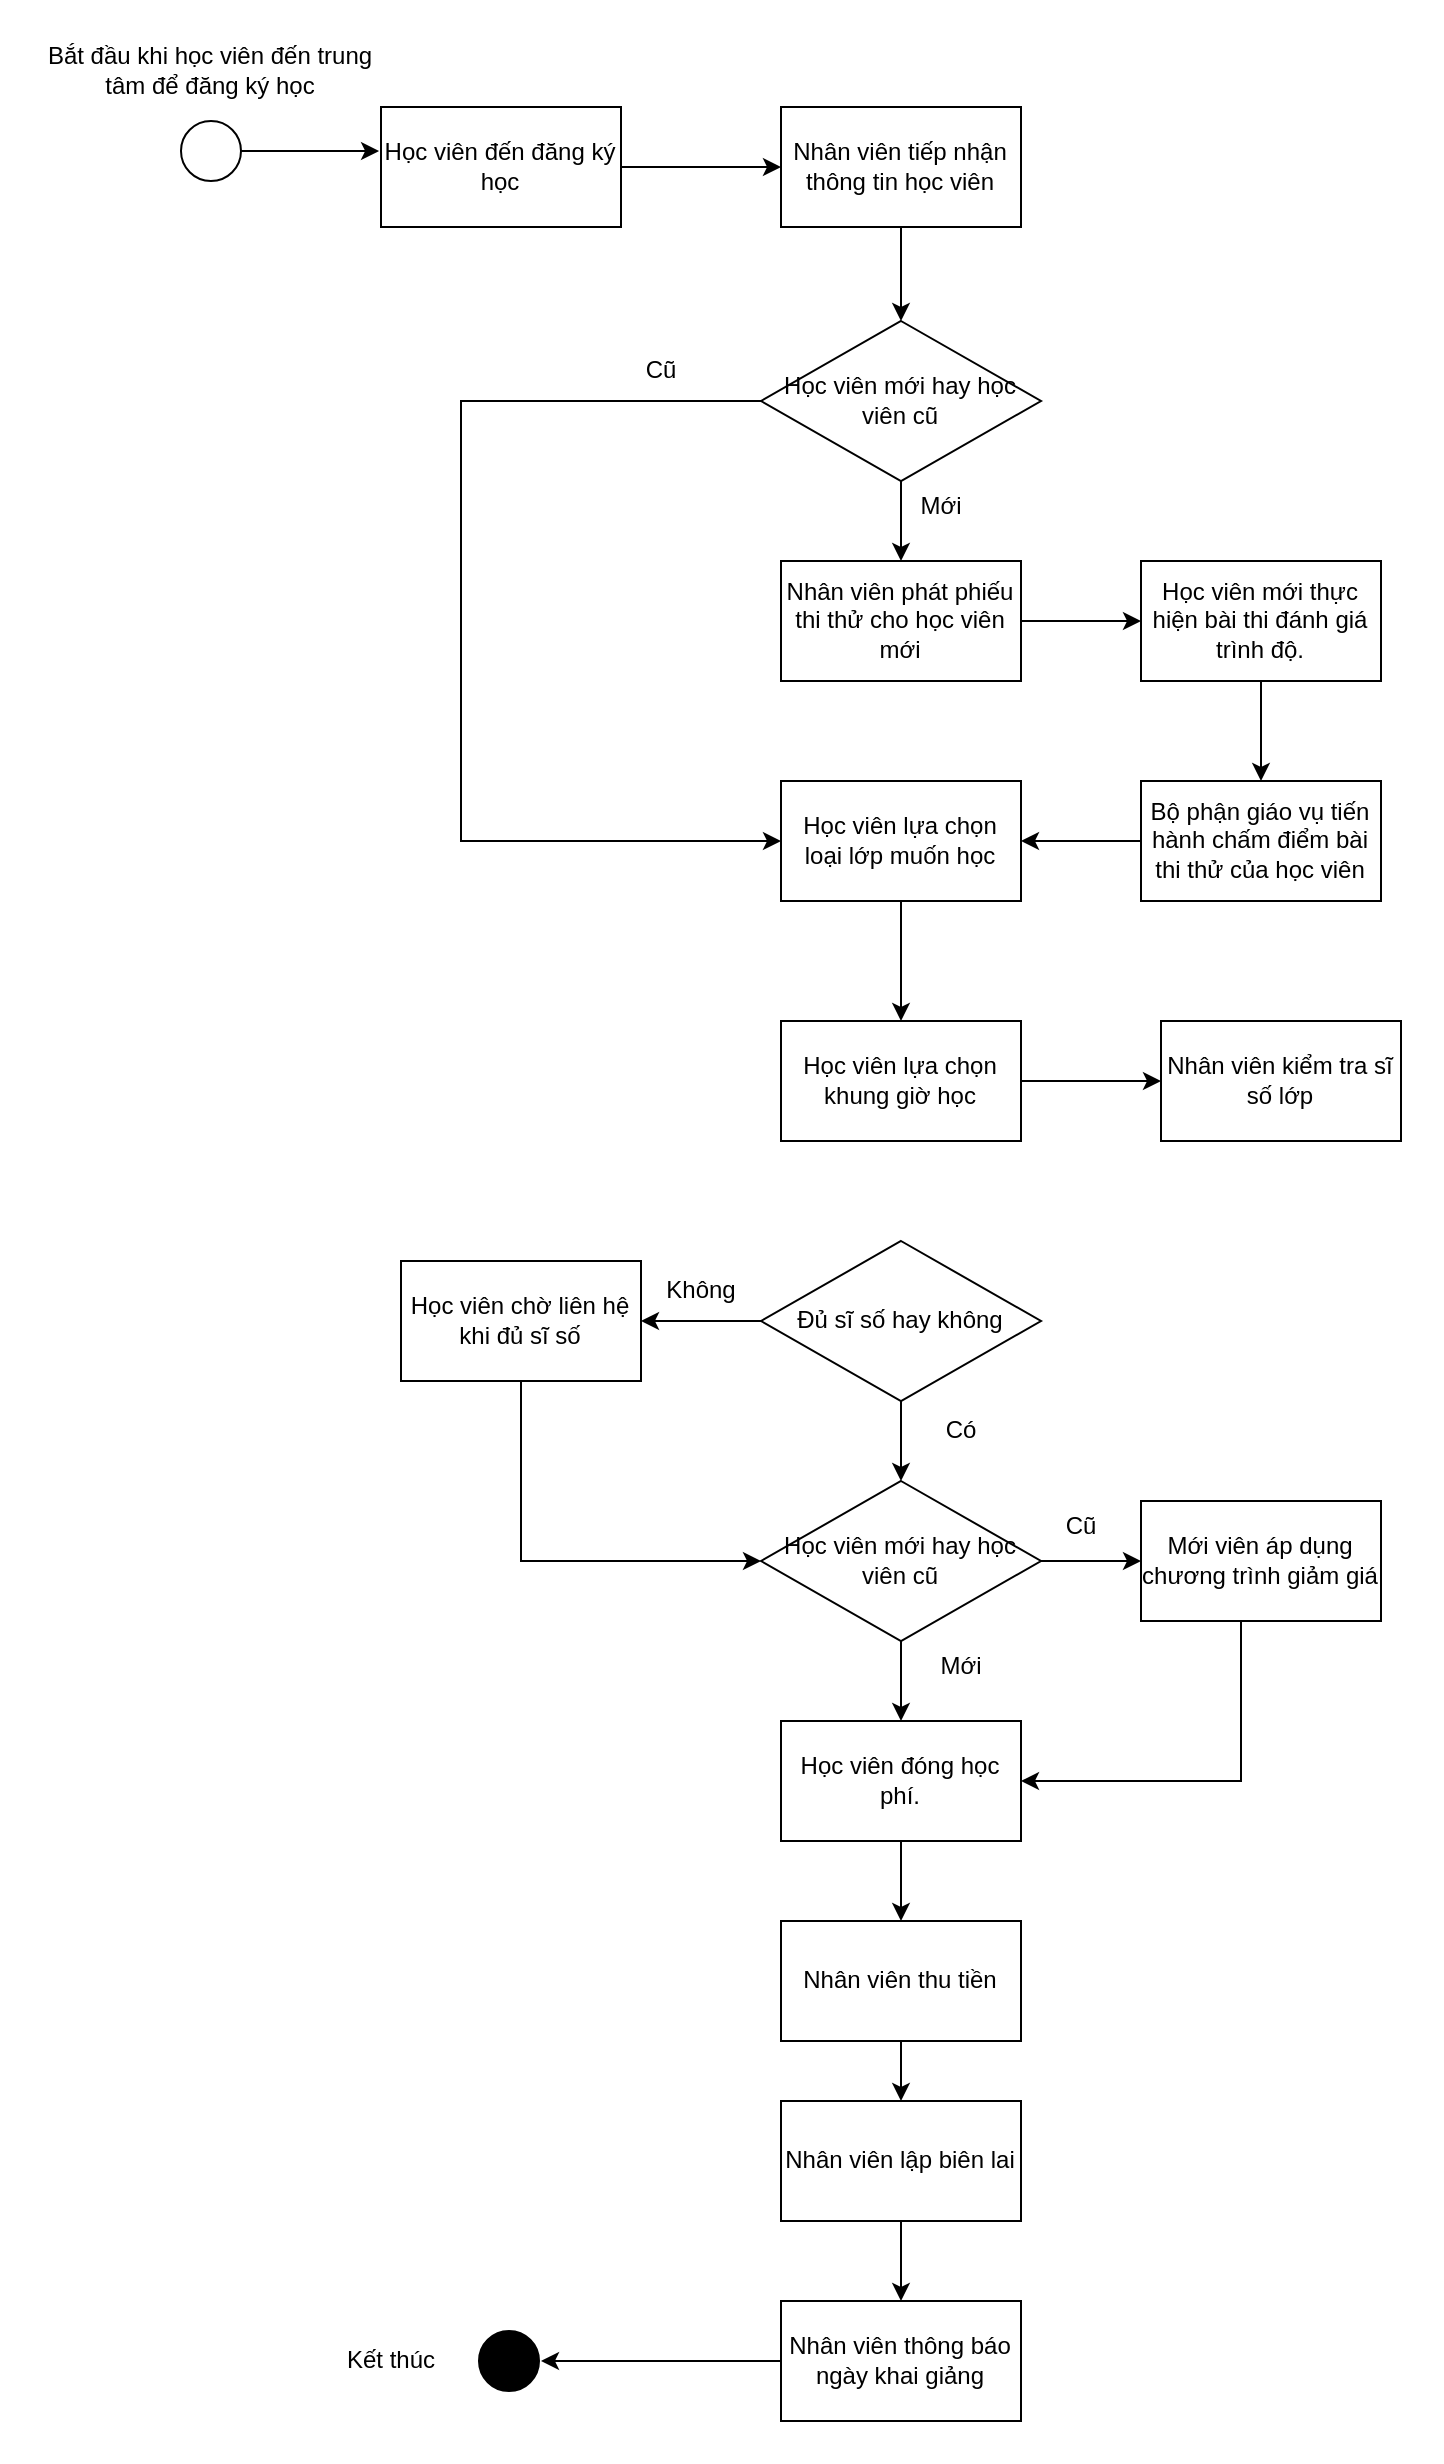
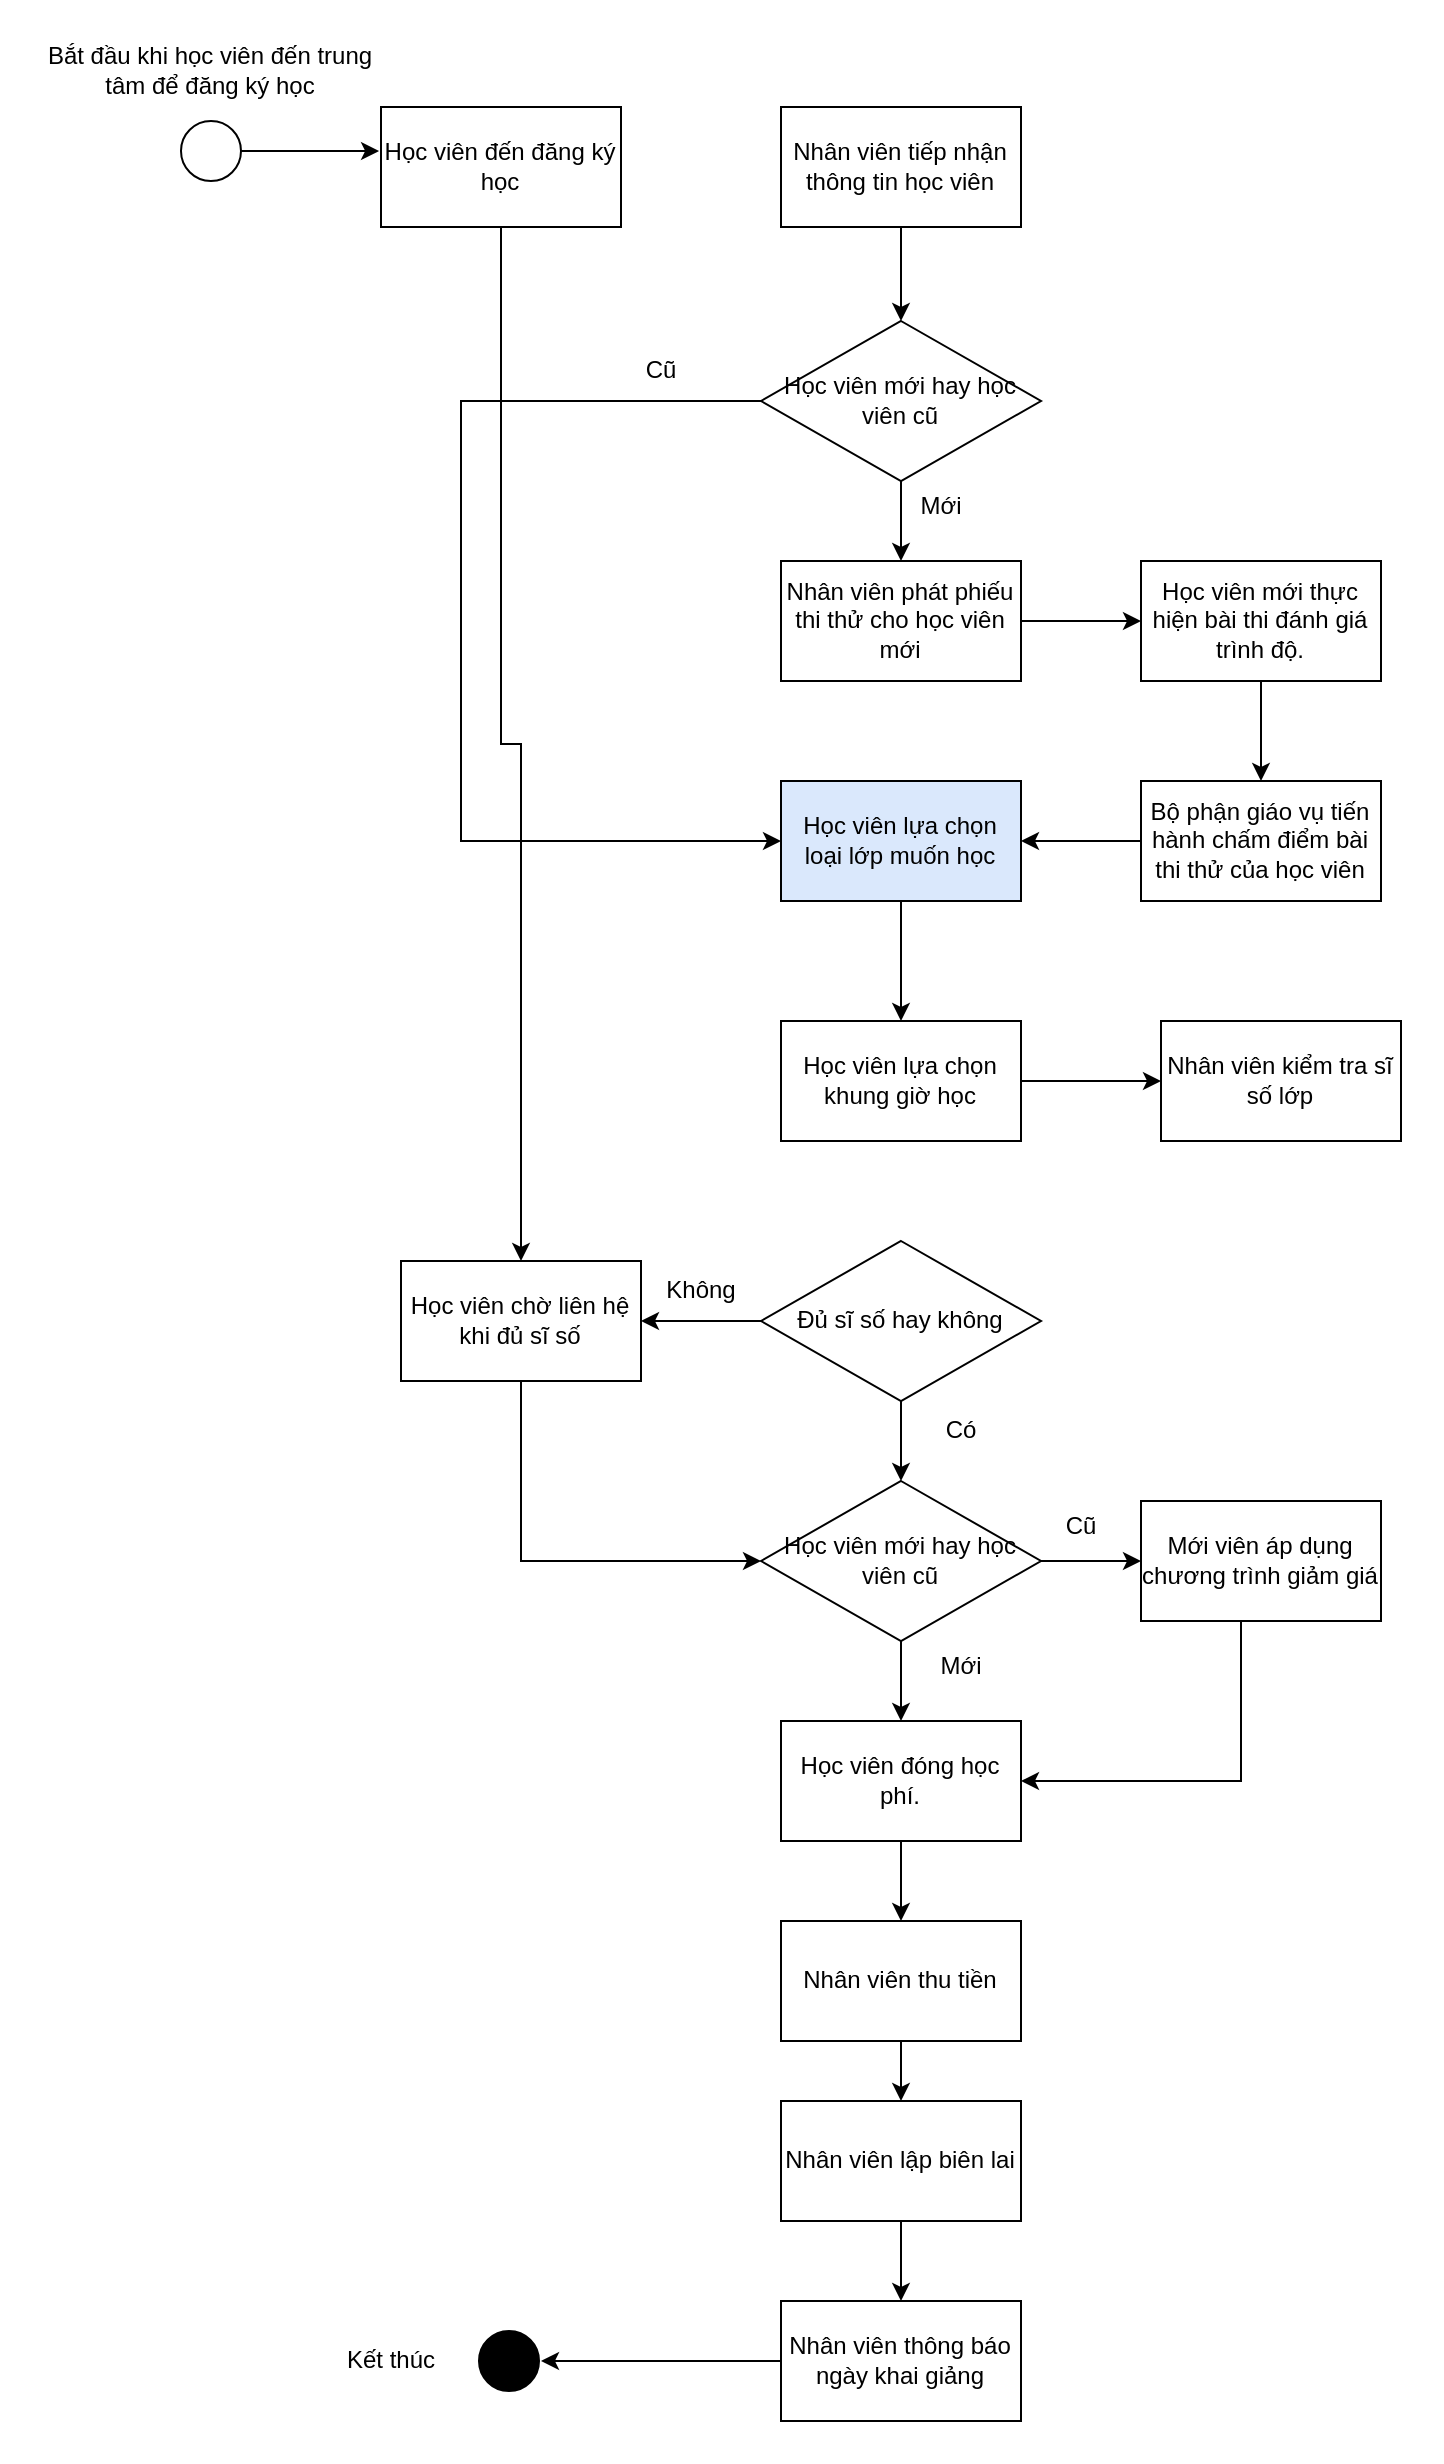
(694, 167) -> (504, 744)
(901, 841) -> (901, 841)
